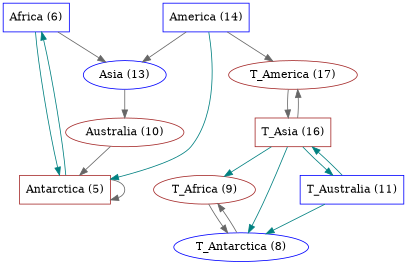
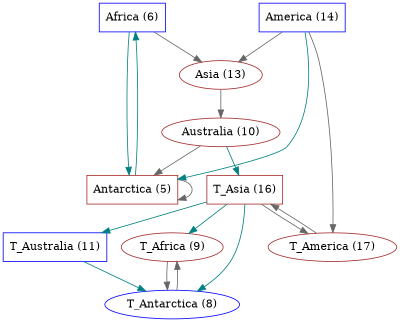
(125, 75) -> (221, 75)
(330, 164) -> (231, 157)
